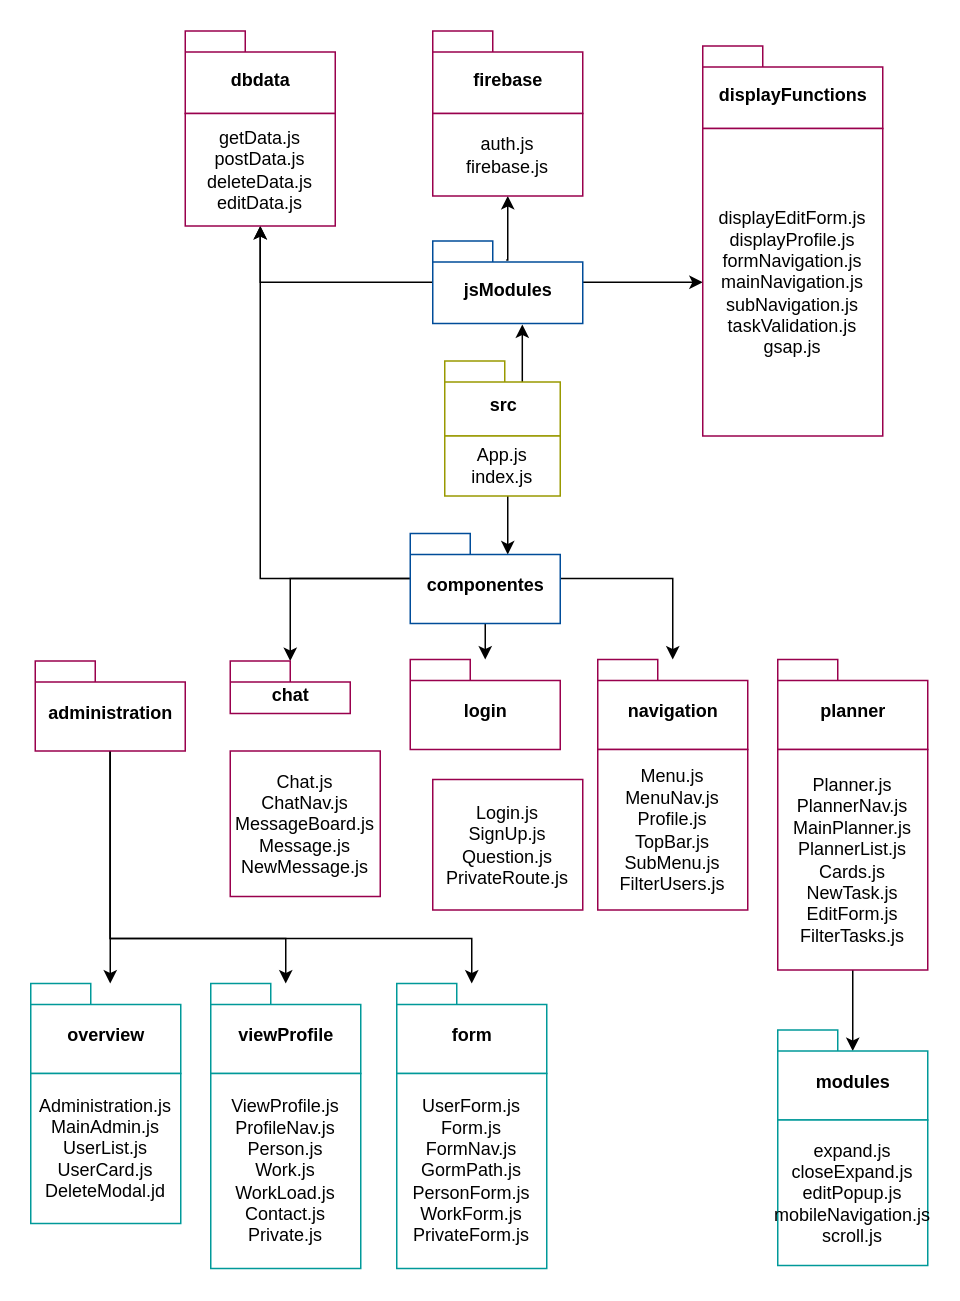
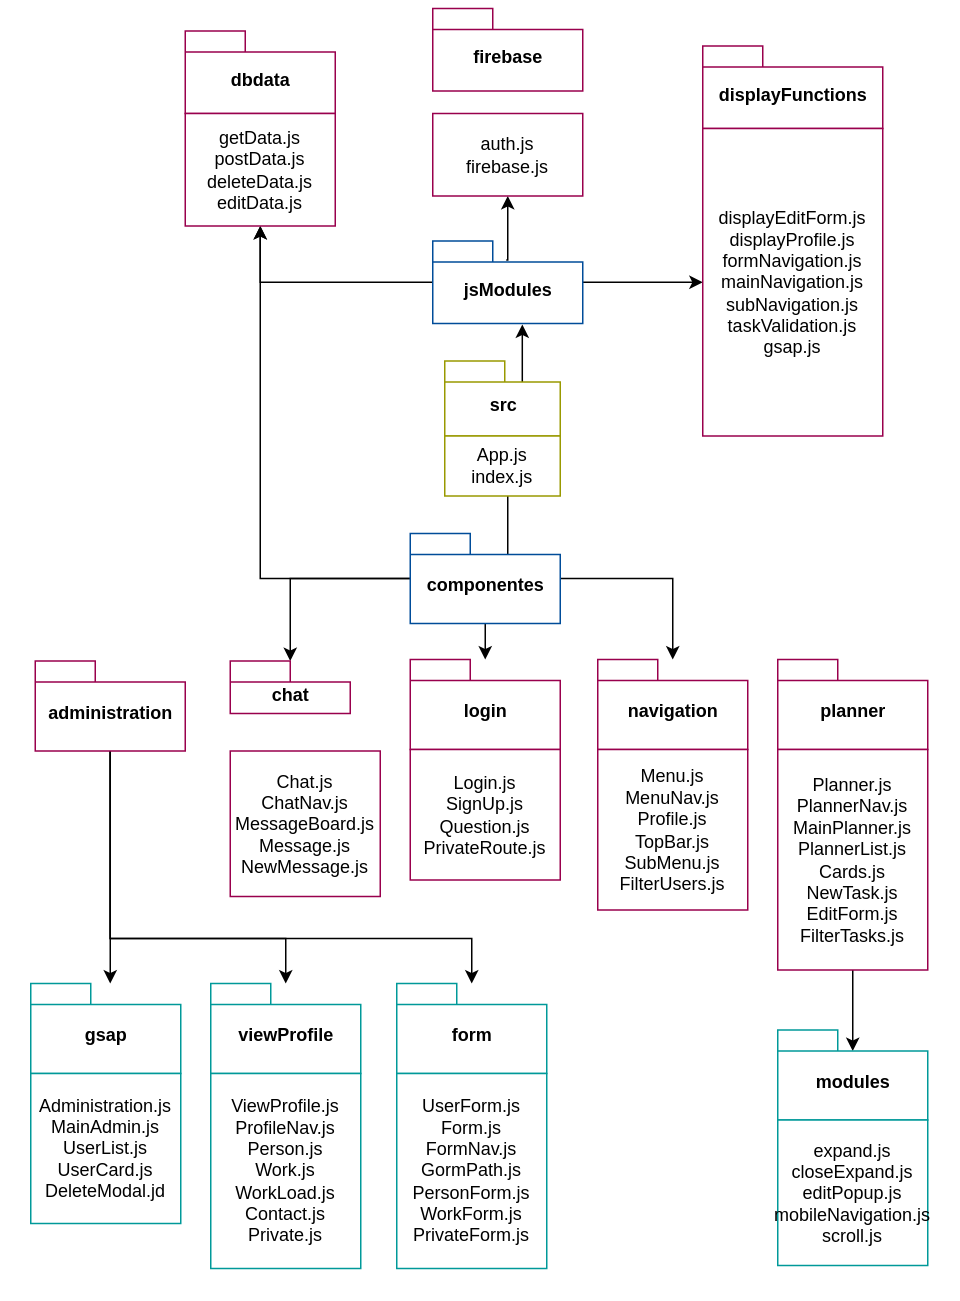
(508, 72) -> (508, 50)
(508, 543) -> (508, 547)
(508, 845) -> (485, 815)
(107, 1036) -> (107, 1036)
